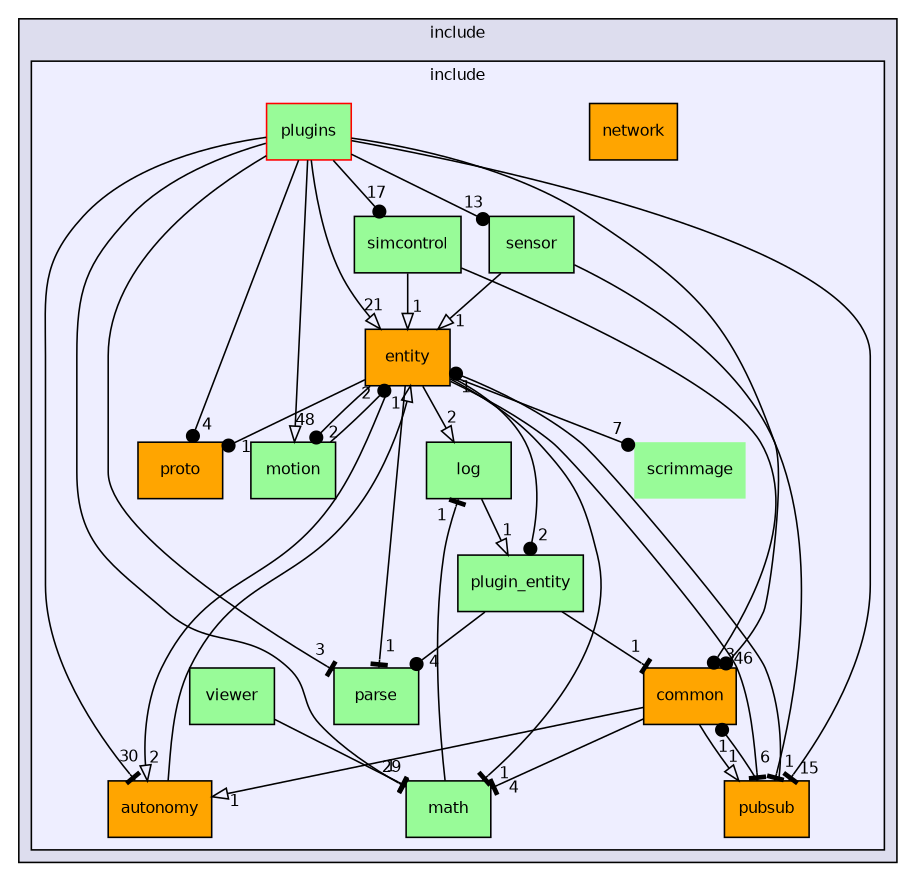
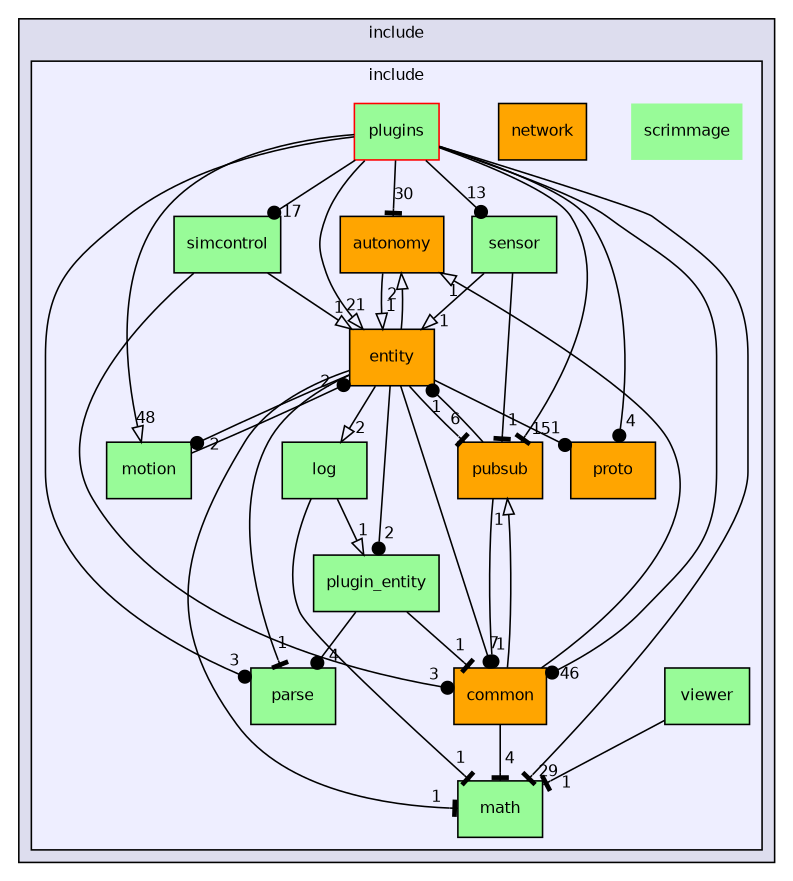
(571, 422) -> (444, 521)
(108, 430) -> (46, 355)
(438, 629) -> (319, 637)
